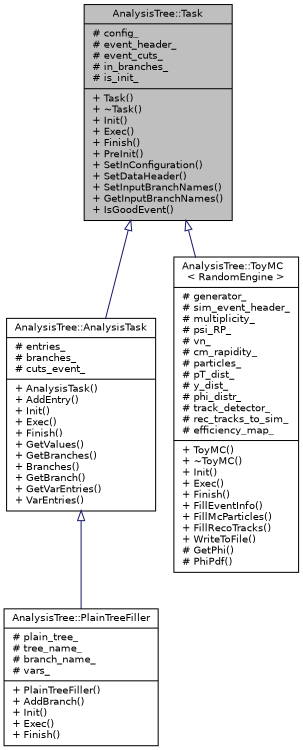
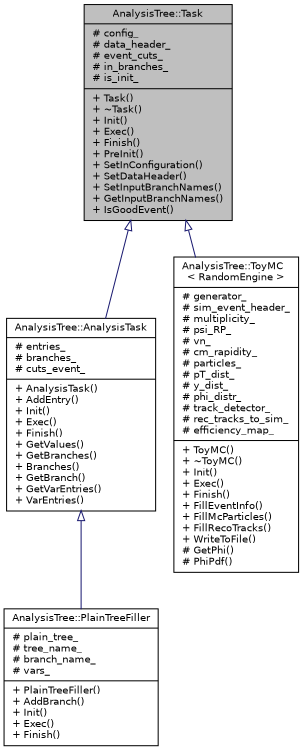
(135, 45) -> (132, 45)
